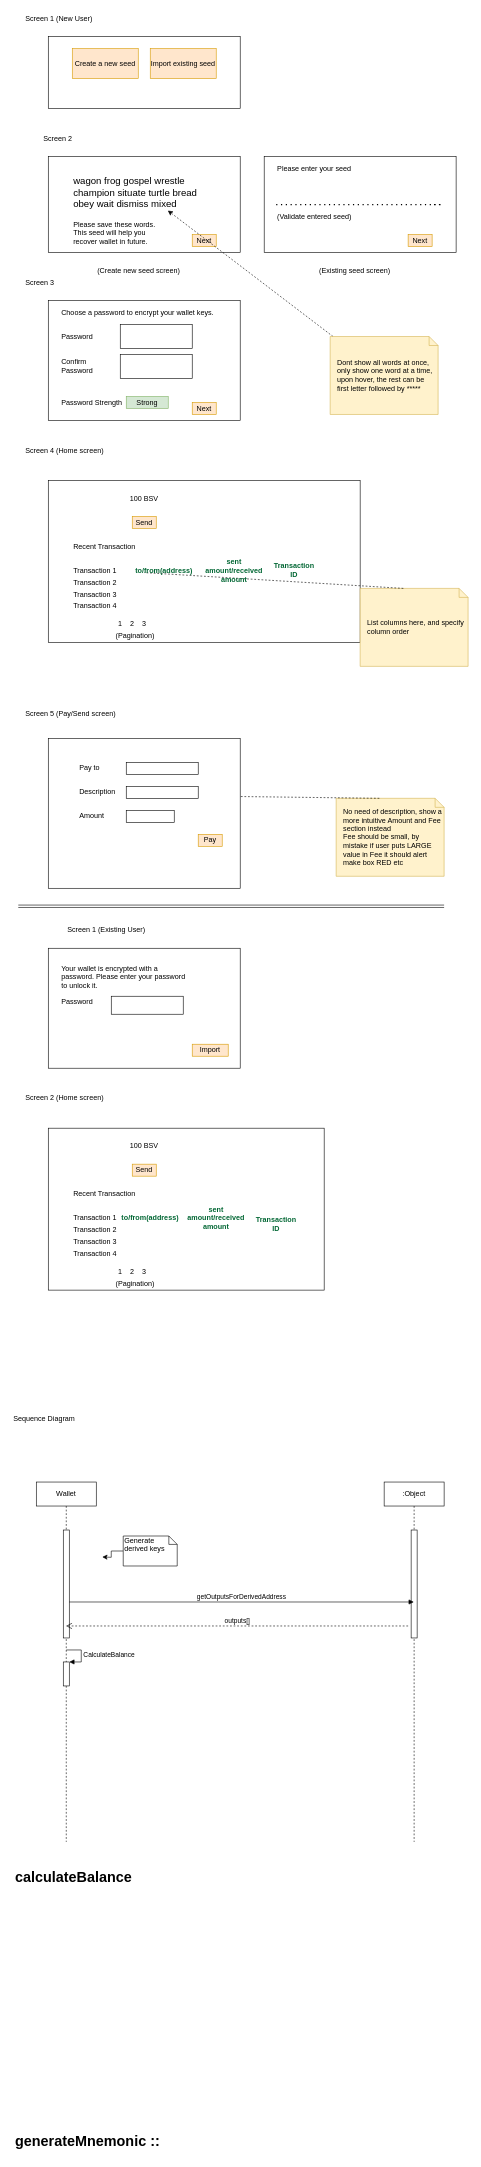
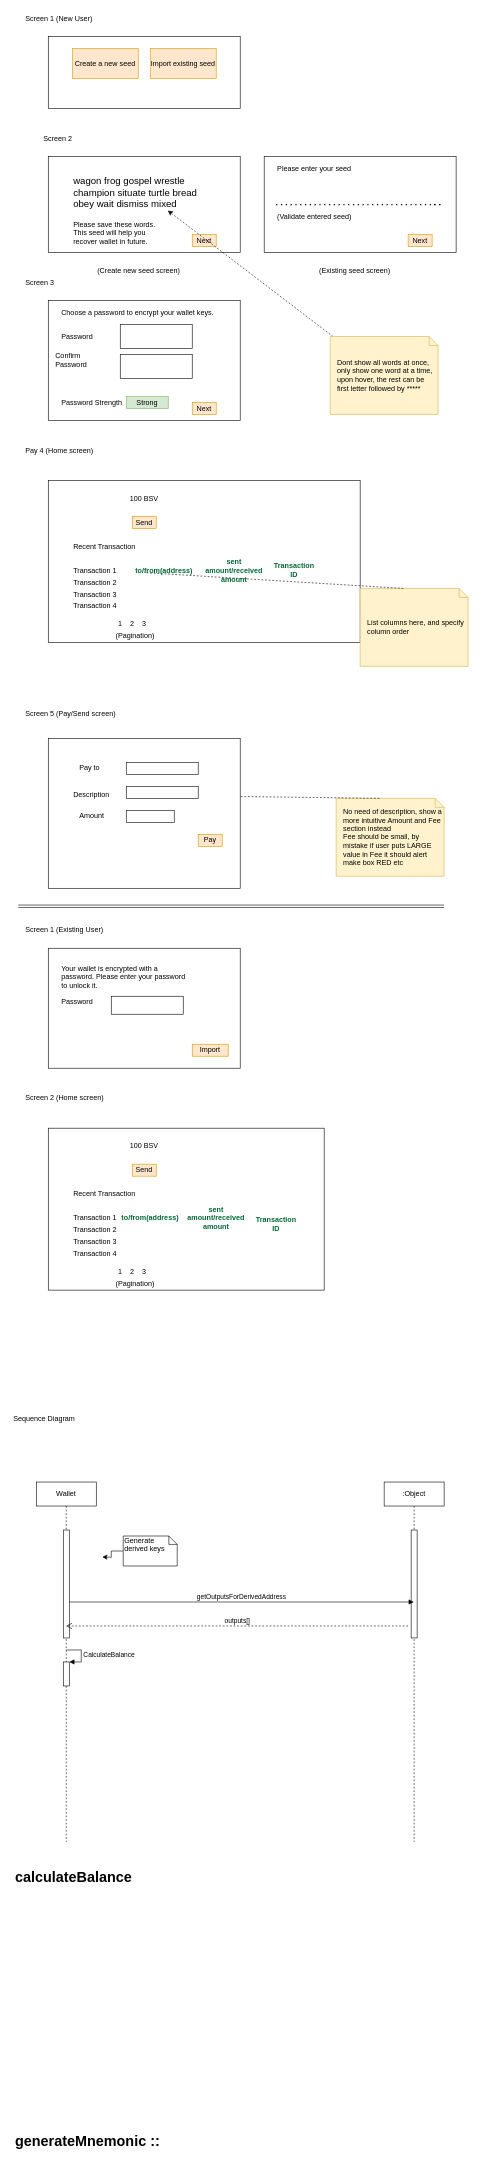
(72, 366) -> (66, 360)
(67, 450) -> (61, 450)
(102, 792) -> (96, 795)
(141, 930) -> (99, 930)
